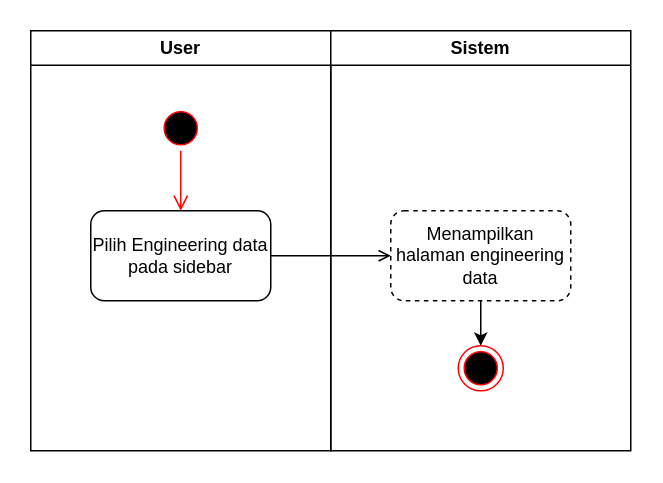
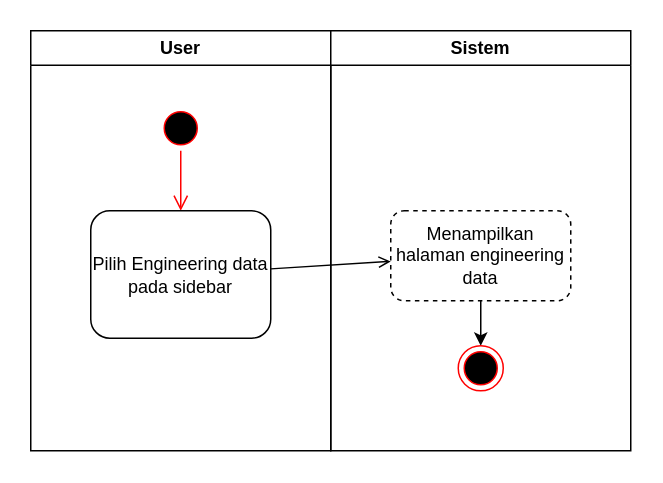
(181, 256) -> (181, 275)
